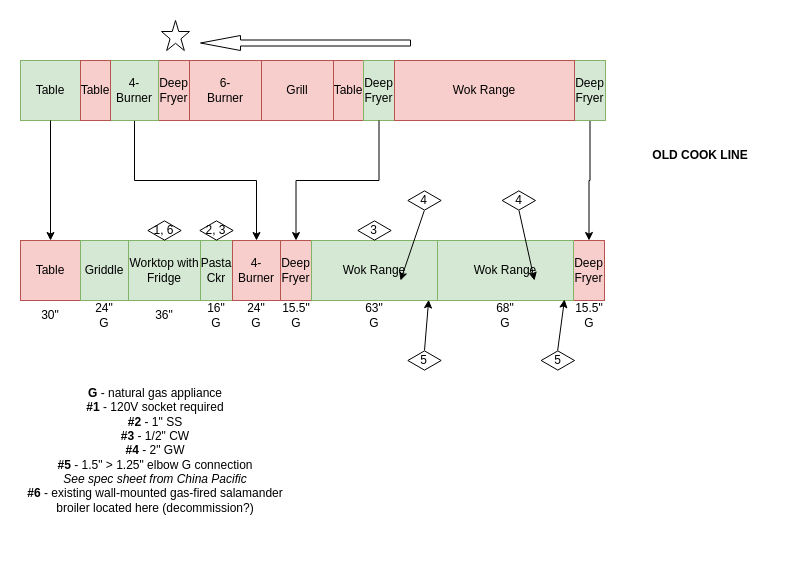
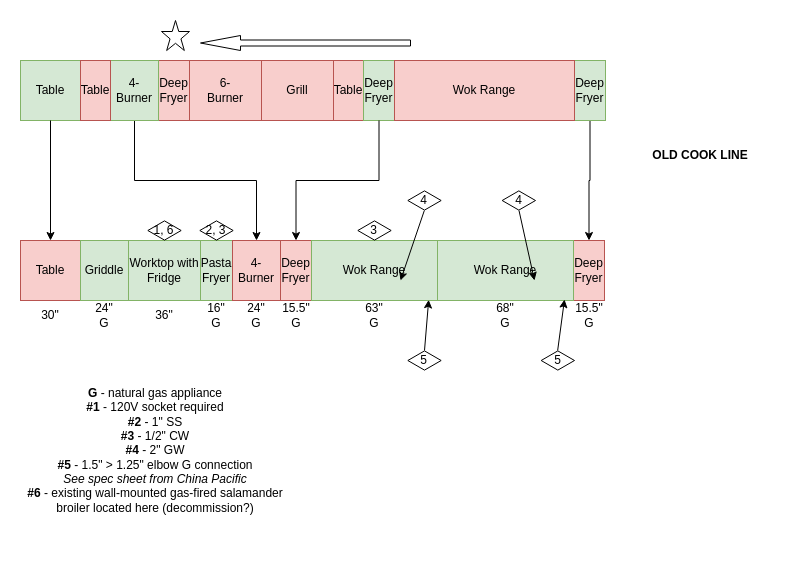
(217, 271) -> (217, 271)
